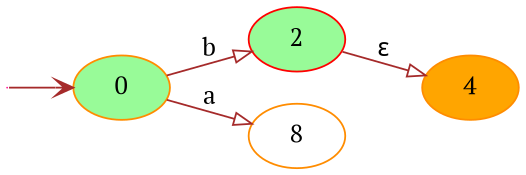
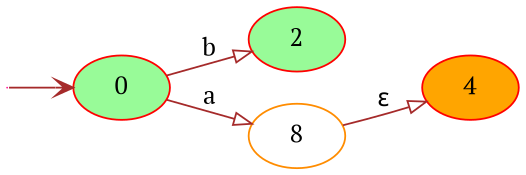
(375, 61) -> (376, 117)
(122, 88) -> (122, 88)
(470, 88) -> (470, 88)
